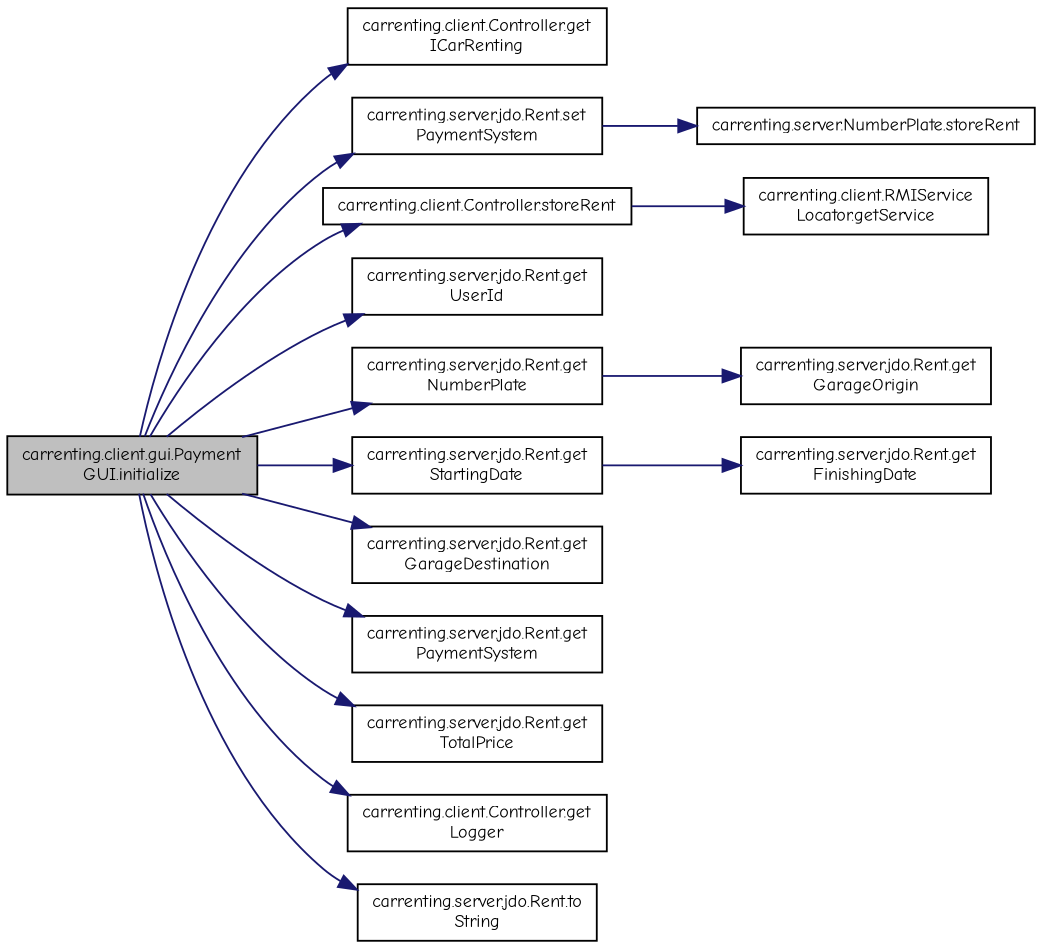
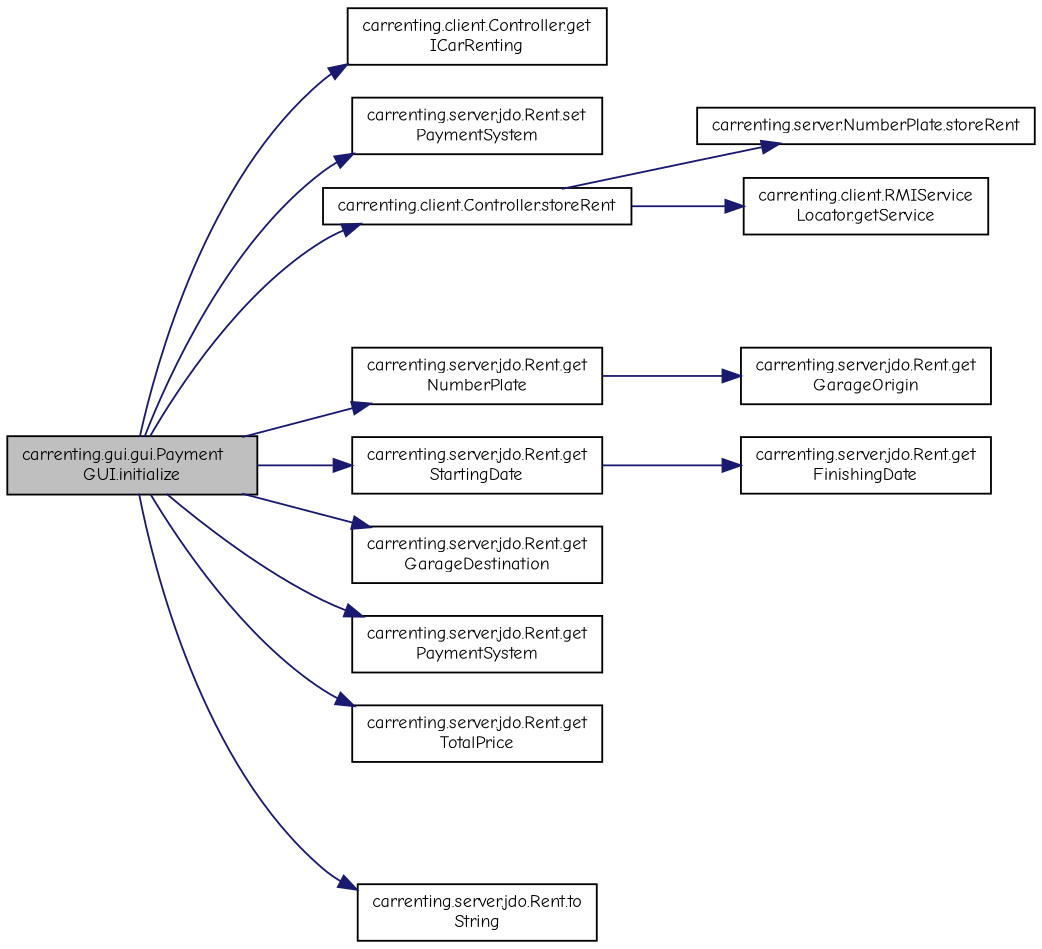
(640, 126) -> (662, 168)
(477, 287) -> none
(132, 465) -> (132, 465)
(477, 823) -> none
